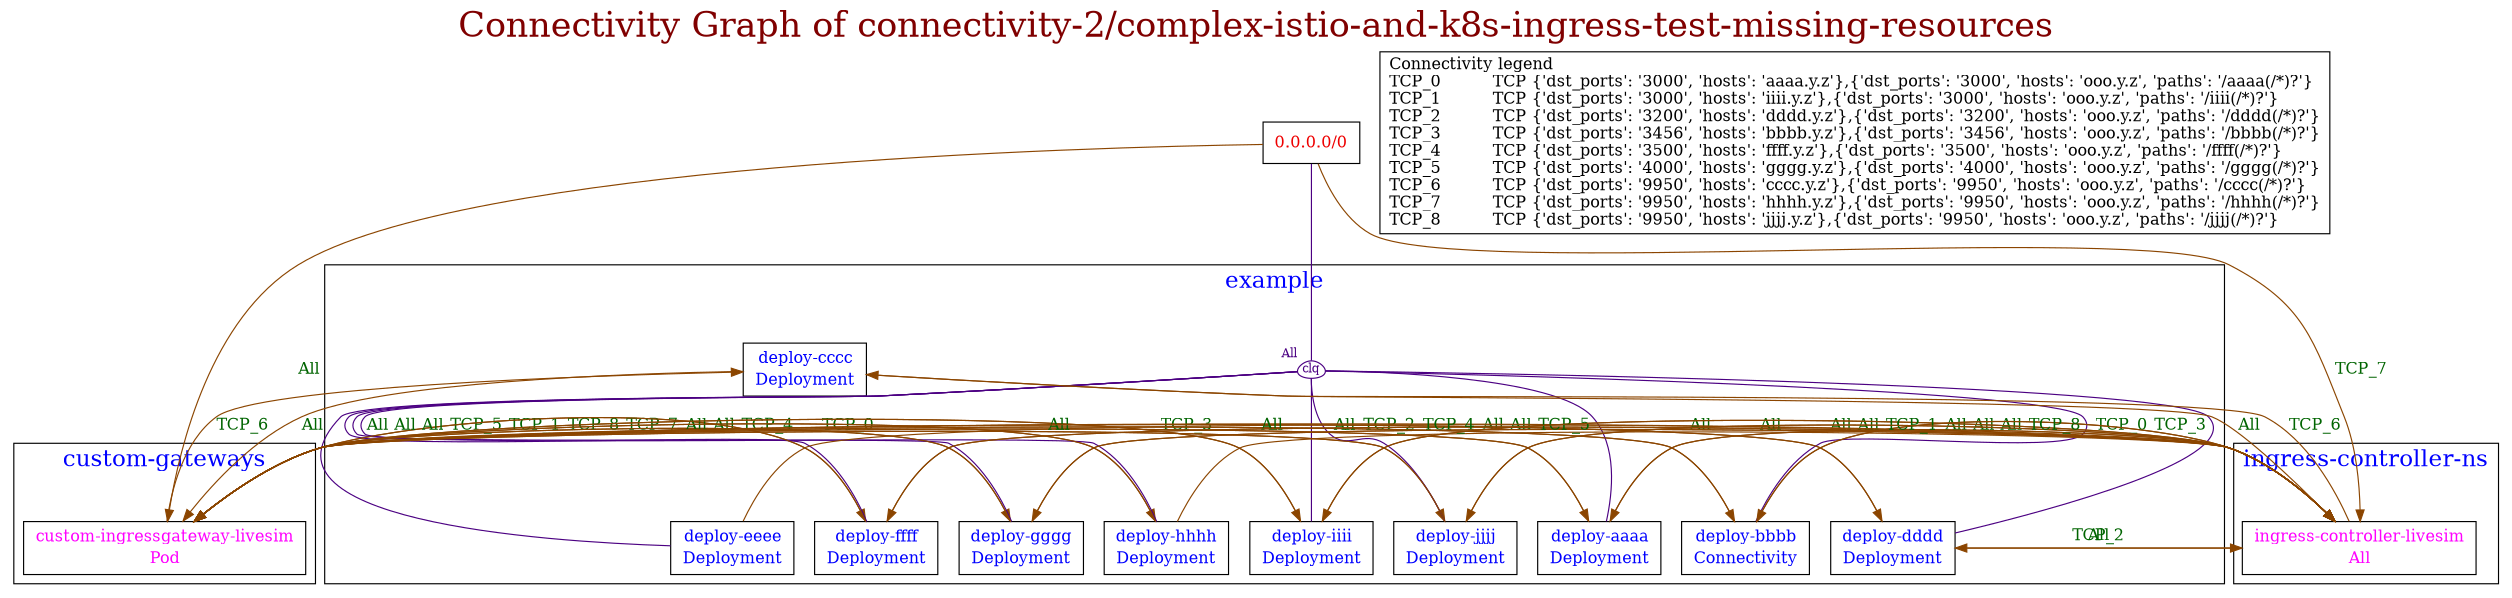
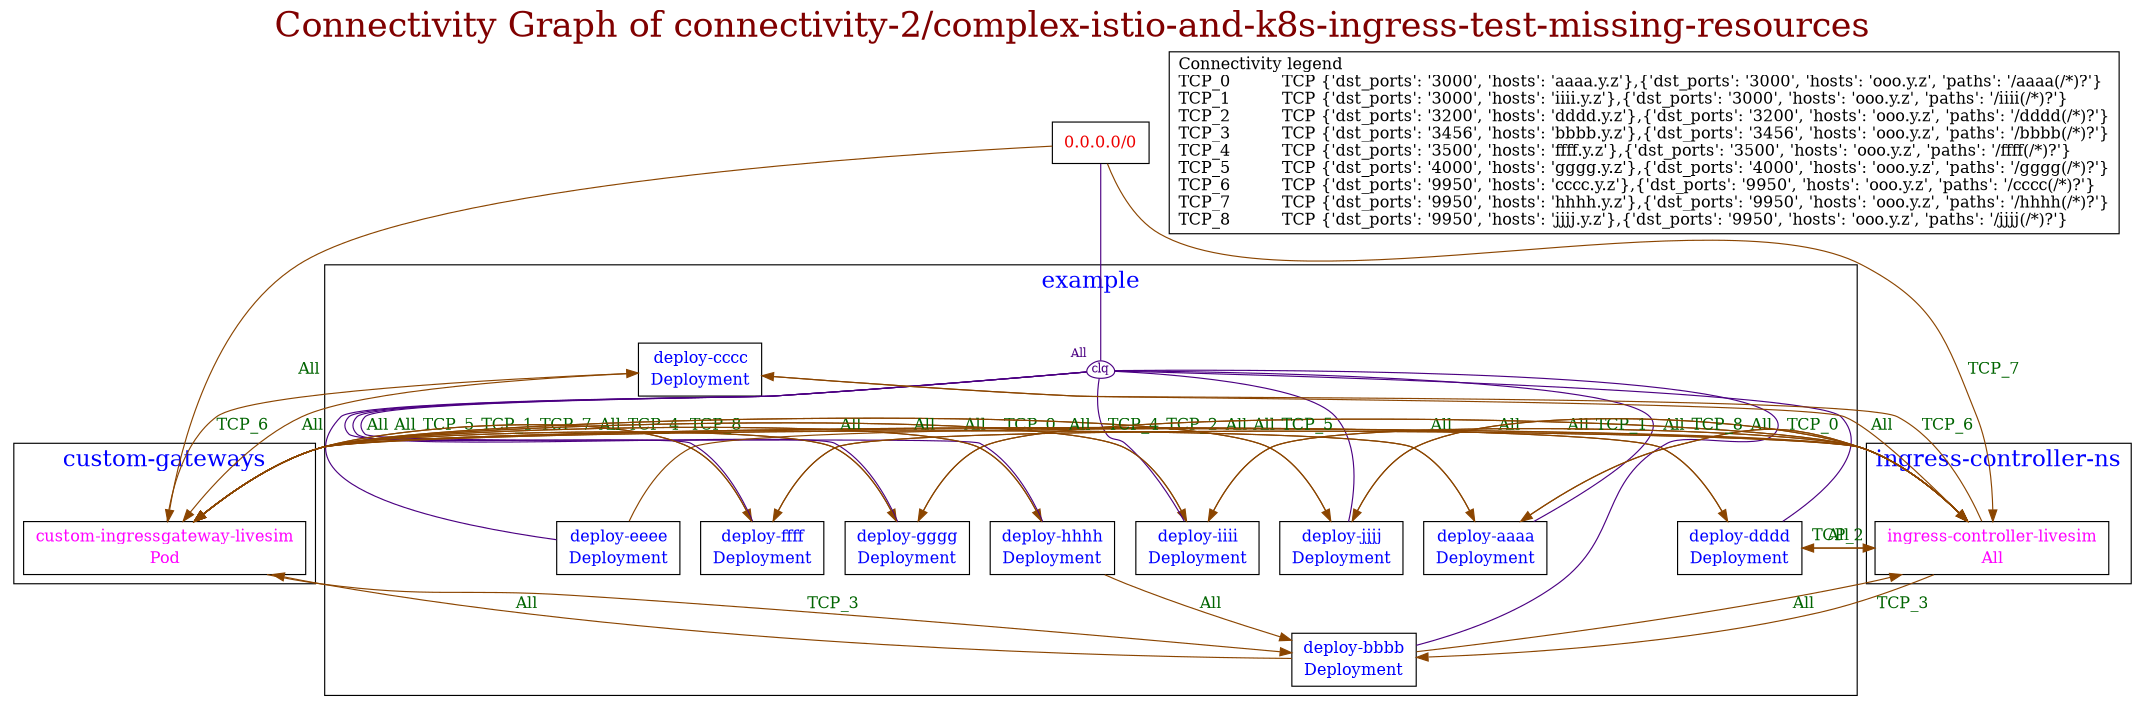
(1744, 432) -> (1192, 608)
(1746, 558) -> (1354, 670)
